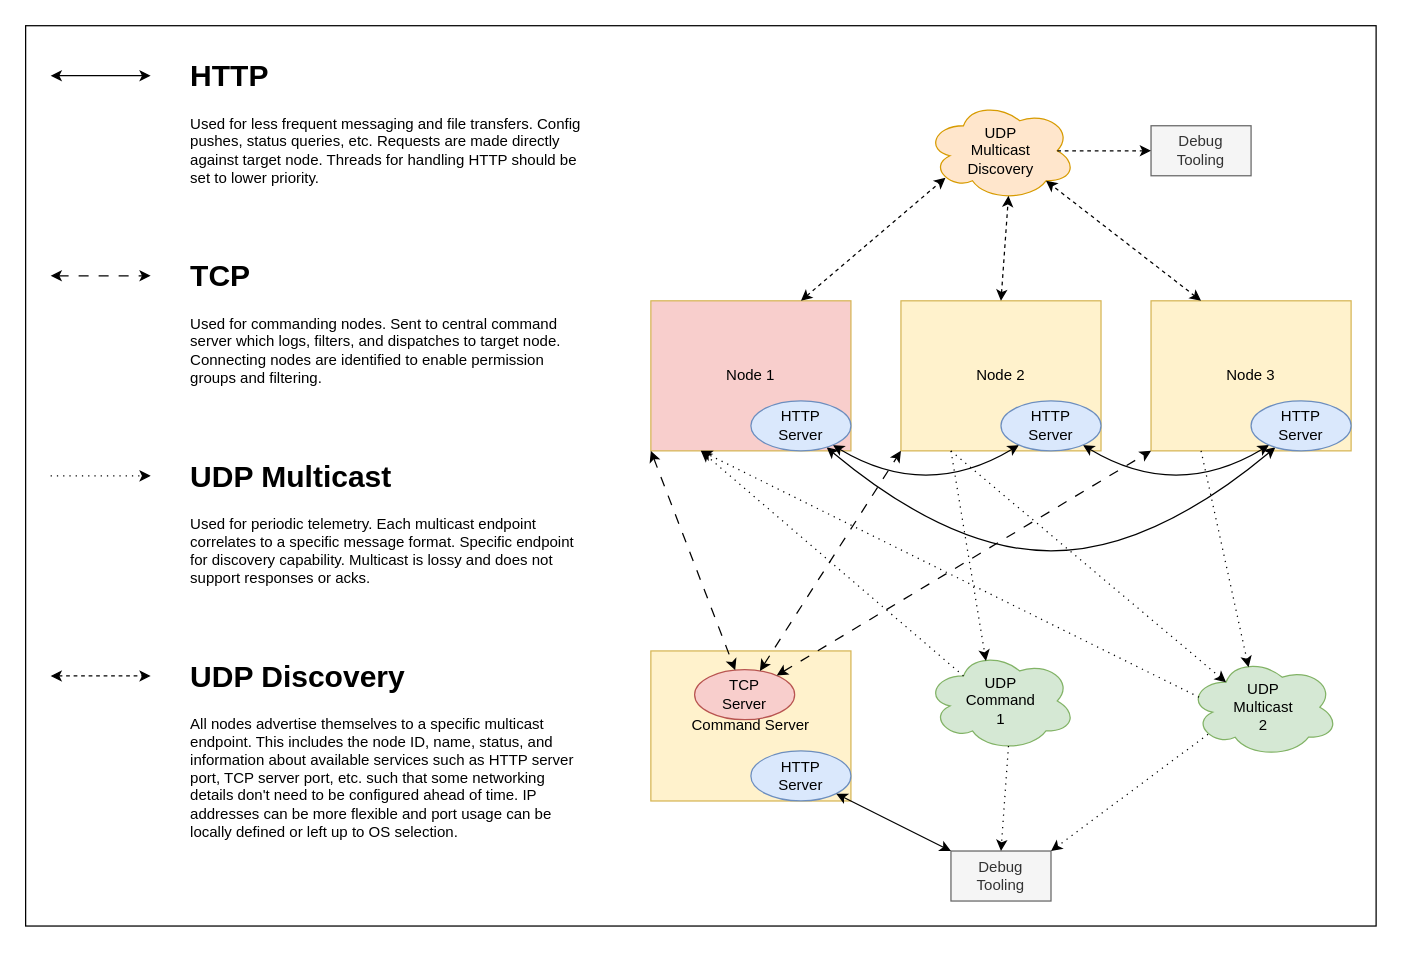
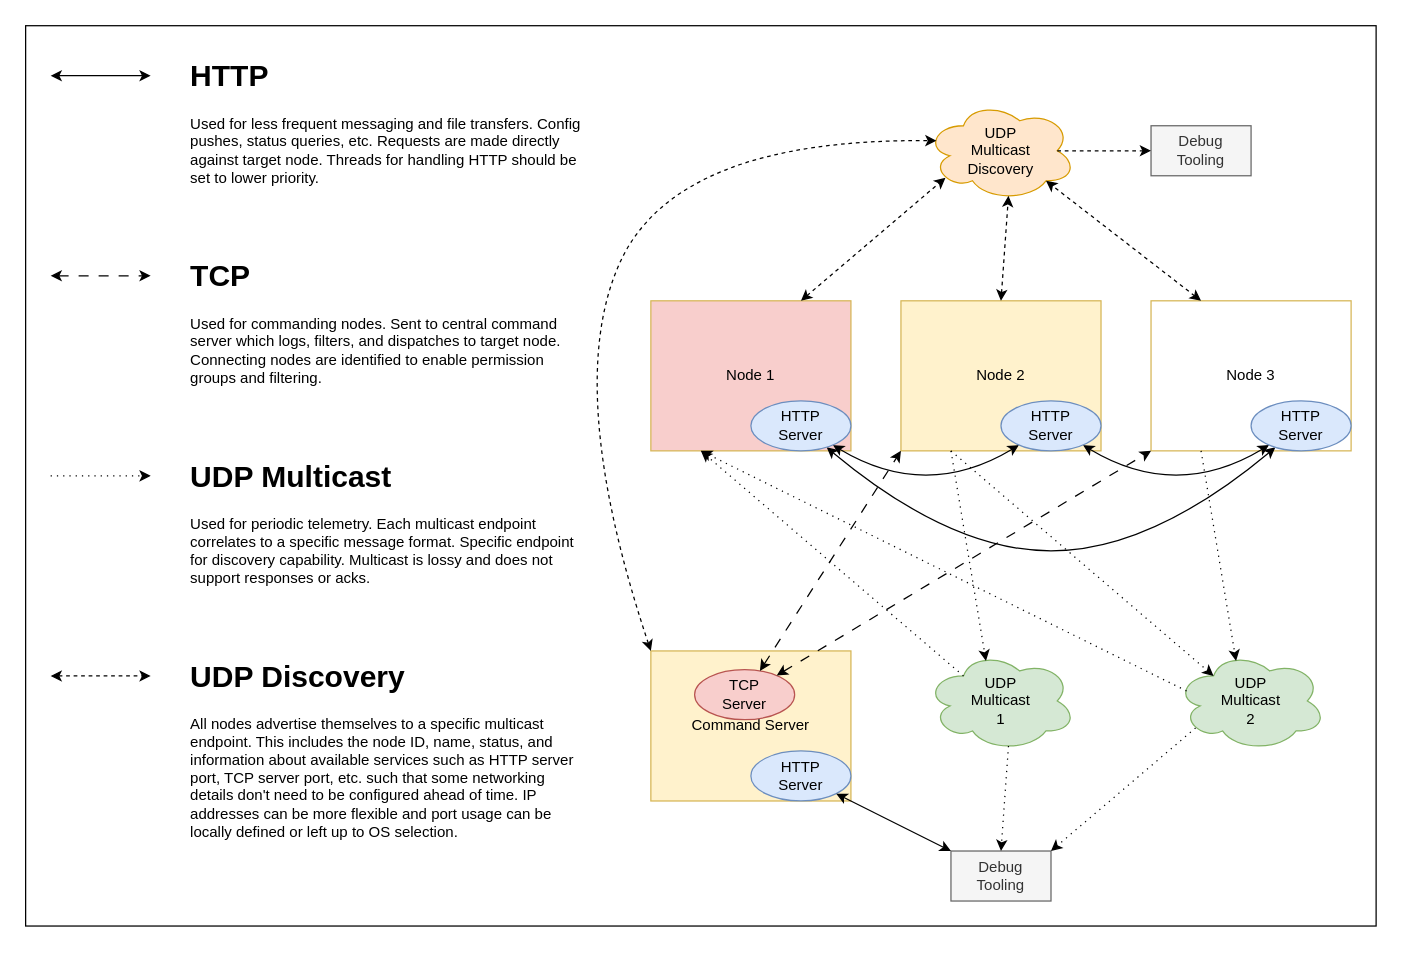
none -> (613, 281)
(1251, 376) -> (1251, 376)
(682, 531) -> none
(1001, 701) -> (1001, 701)
(1263, 707) -> (1251, 701)
